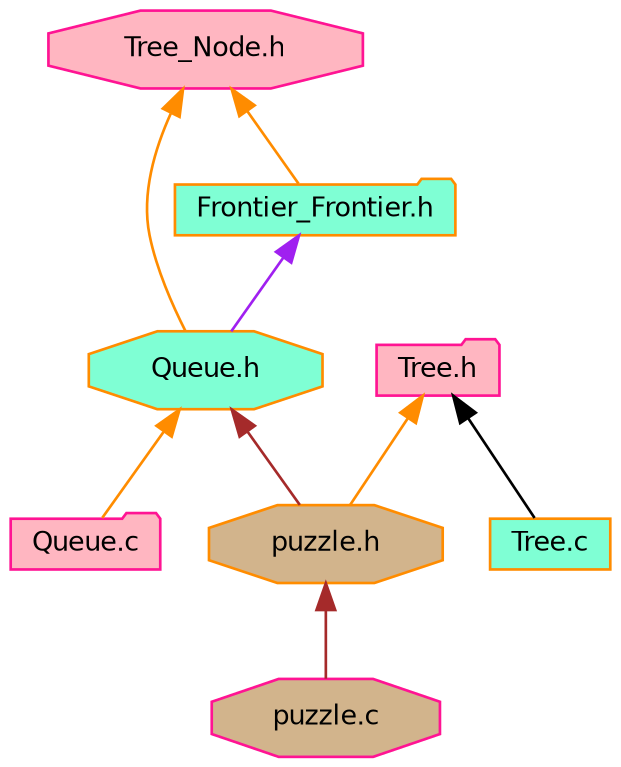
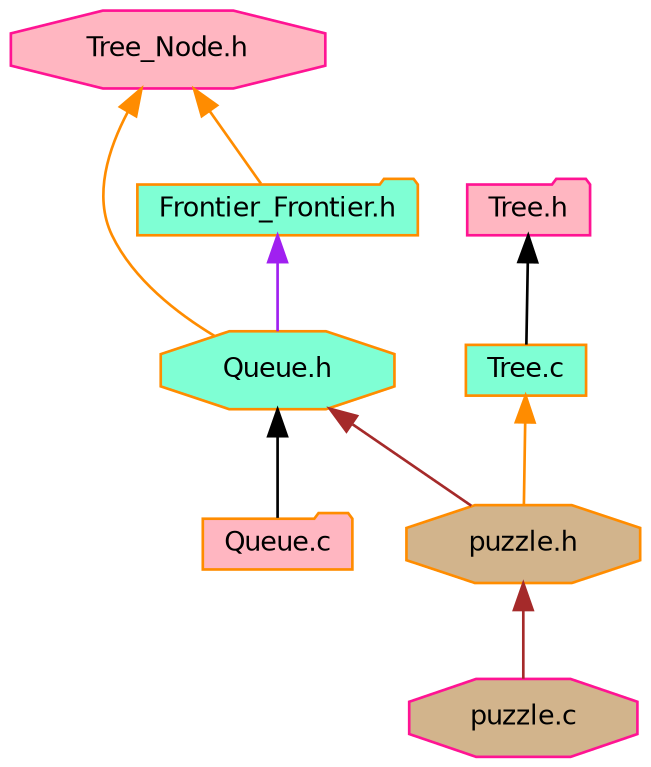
(379, 462) -> (525, 464)
(133, 475) -> (278, 477)
(85, 544) -> (278, 544)
